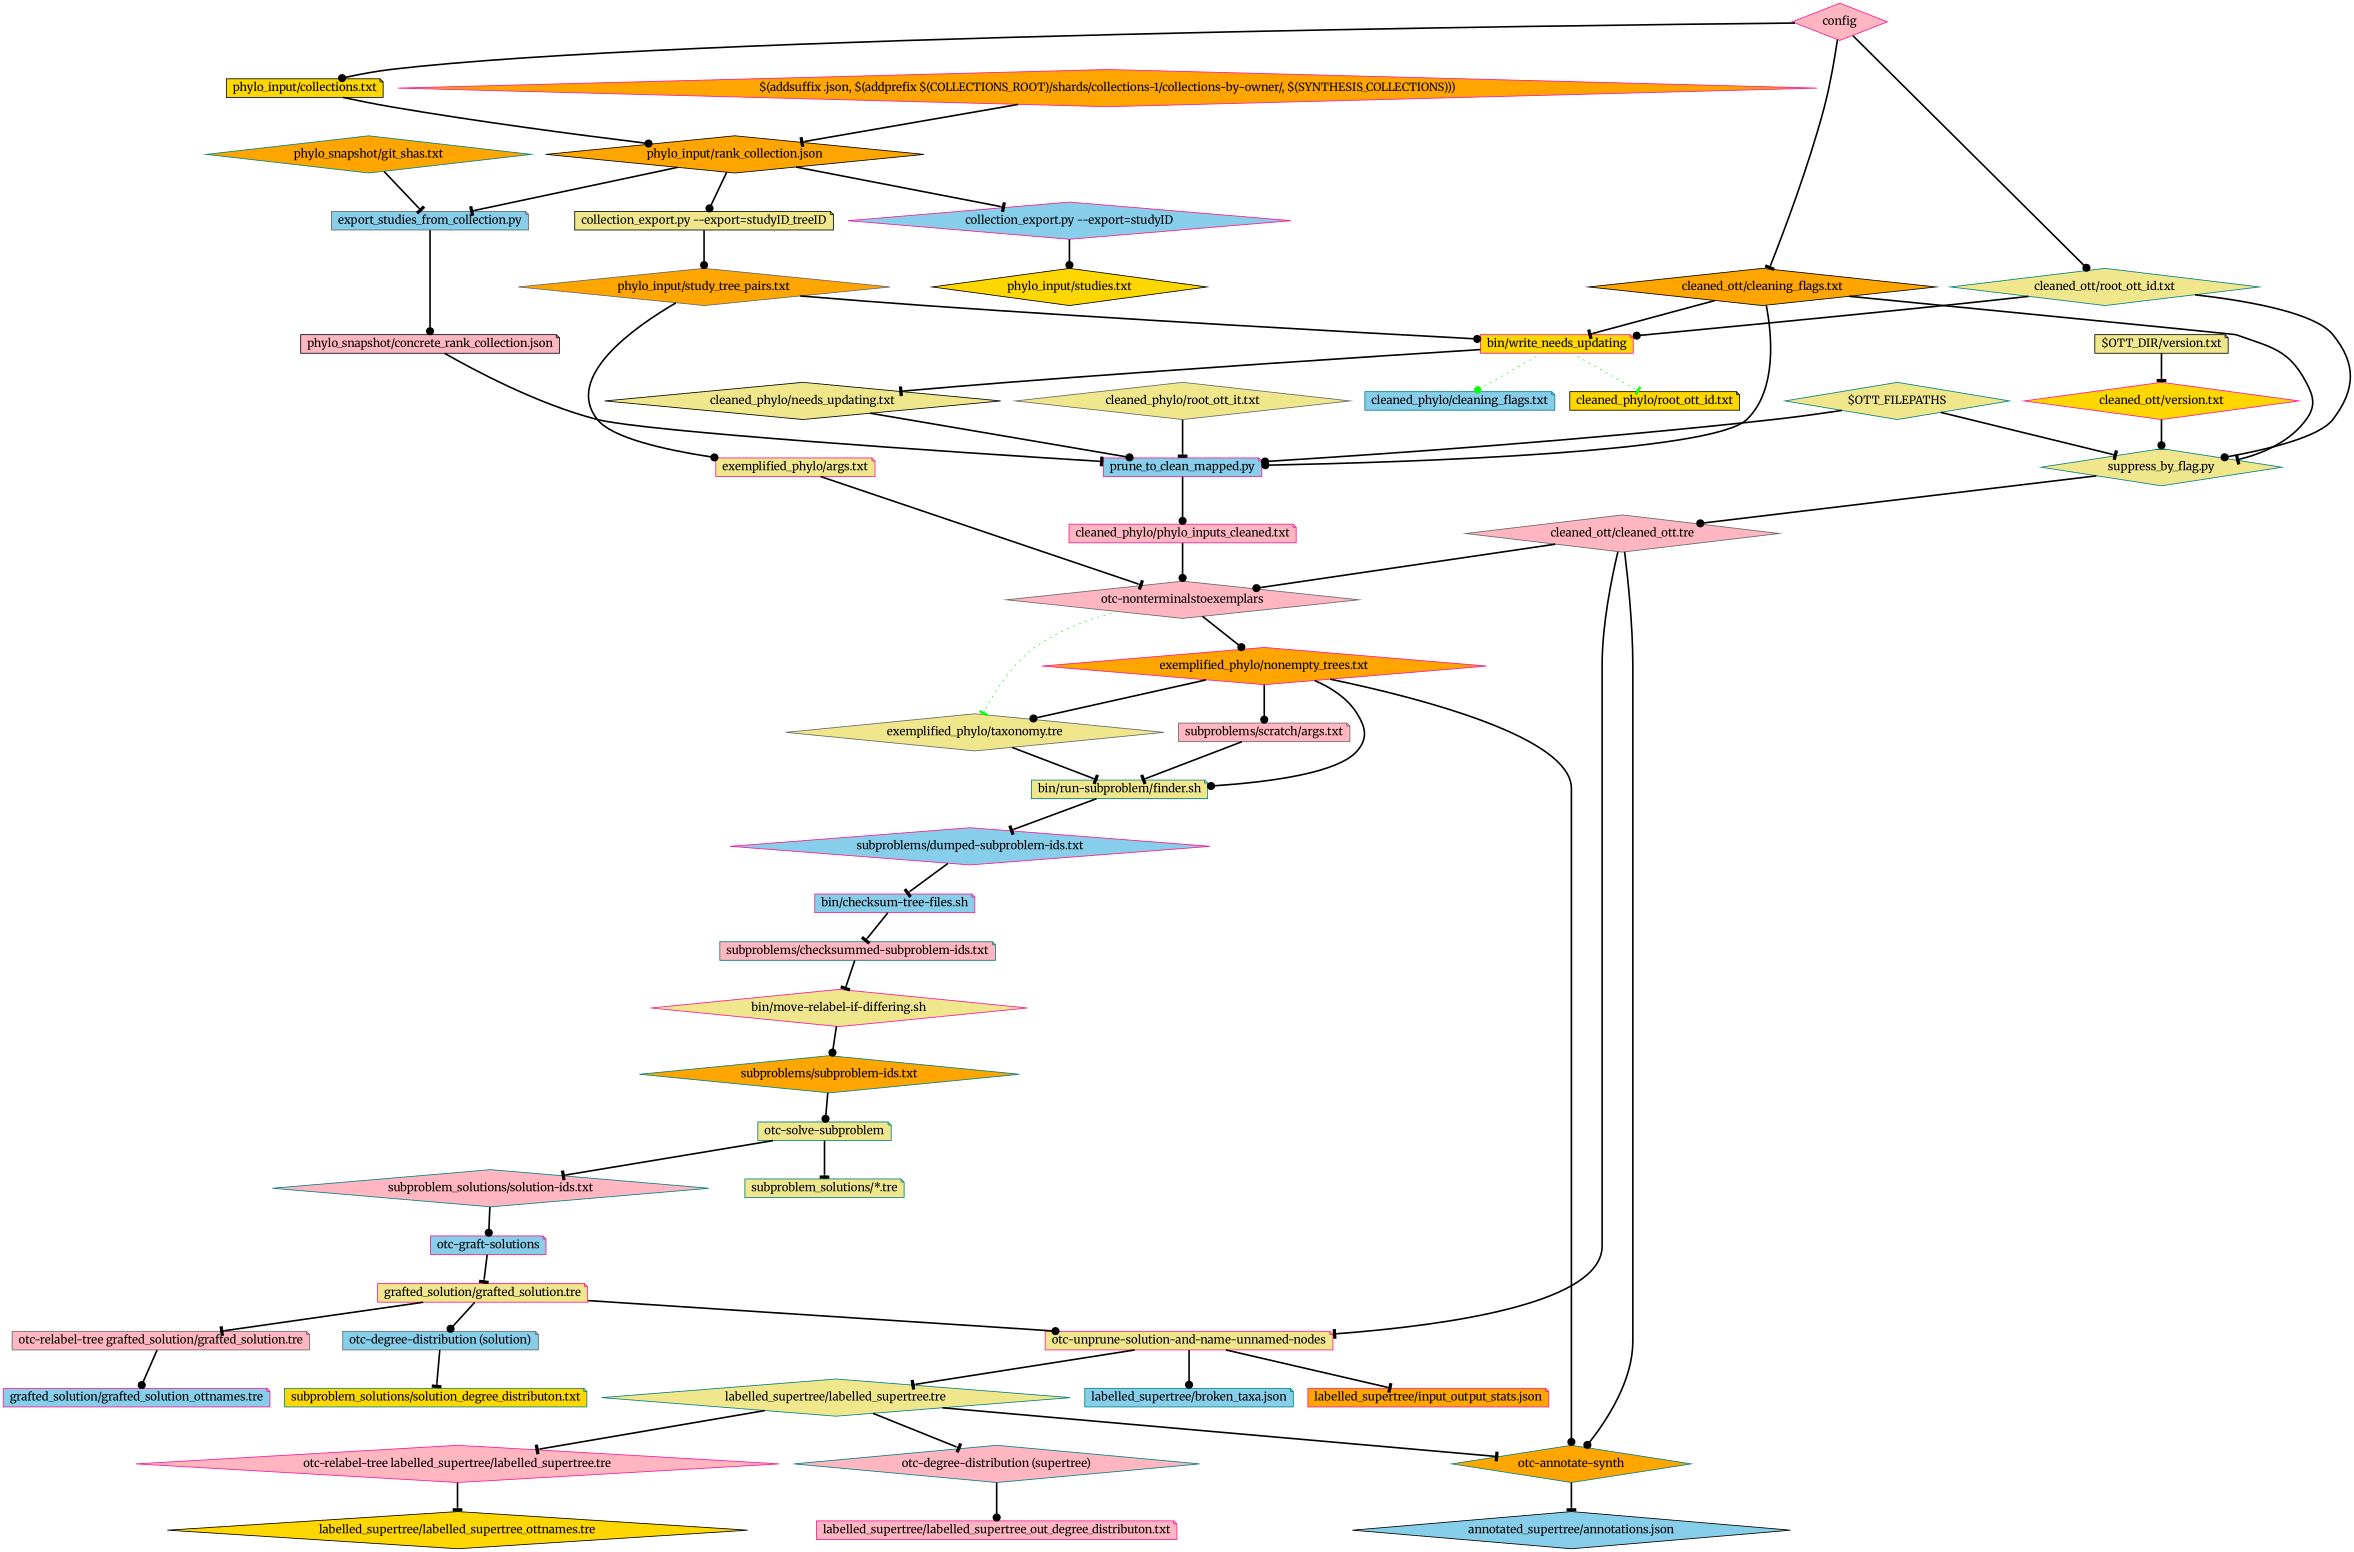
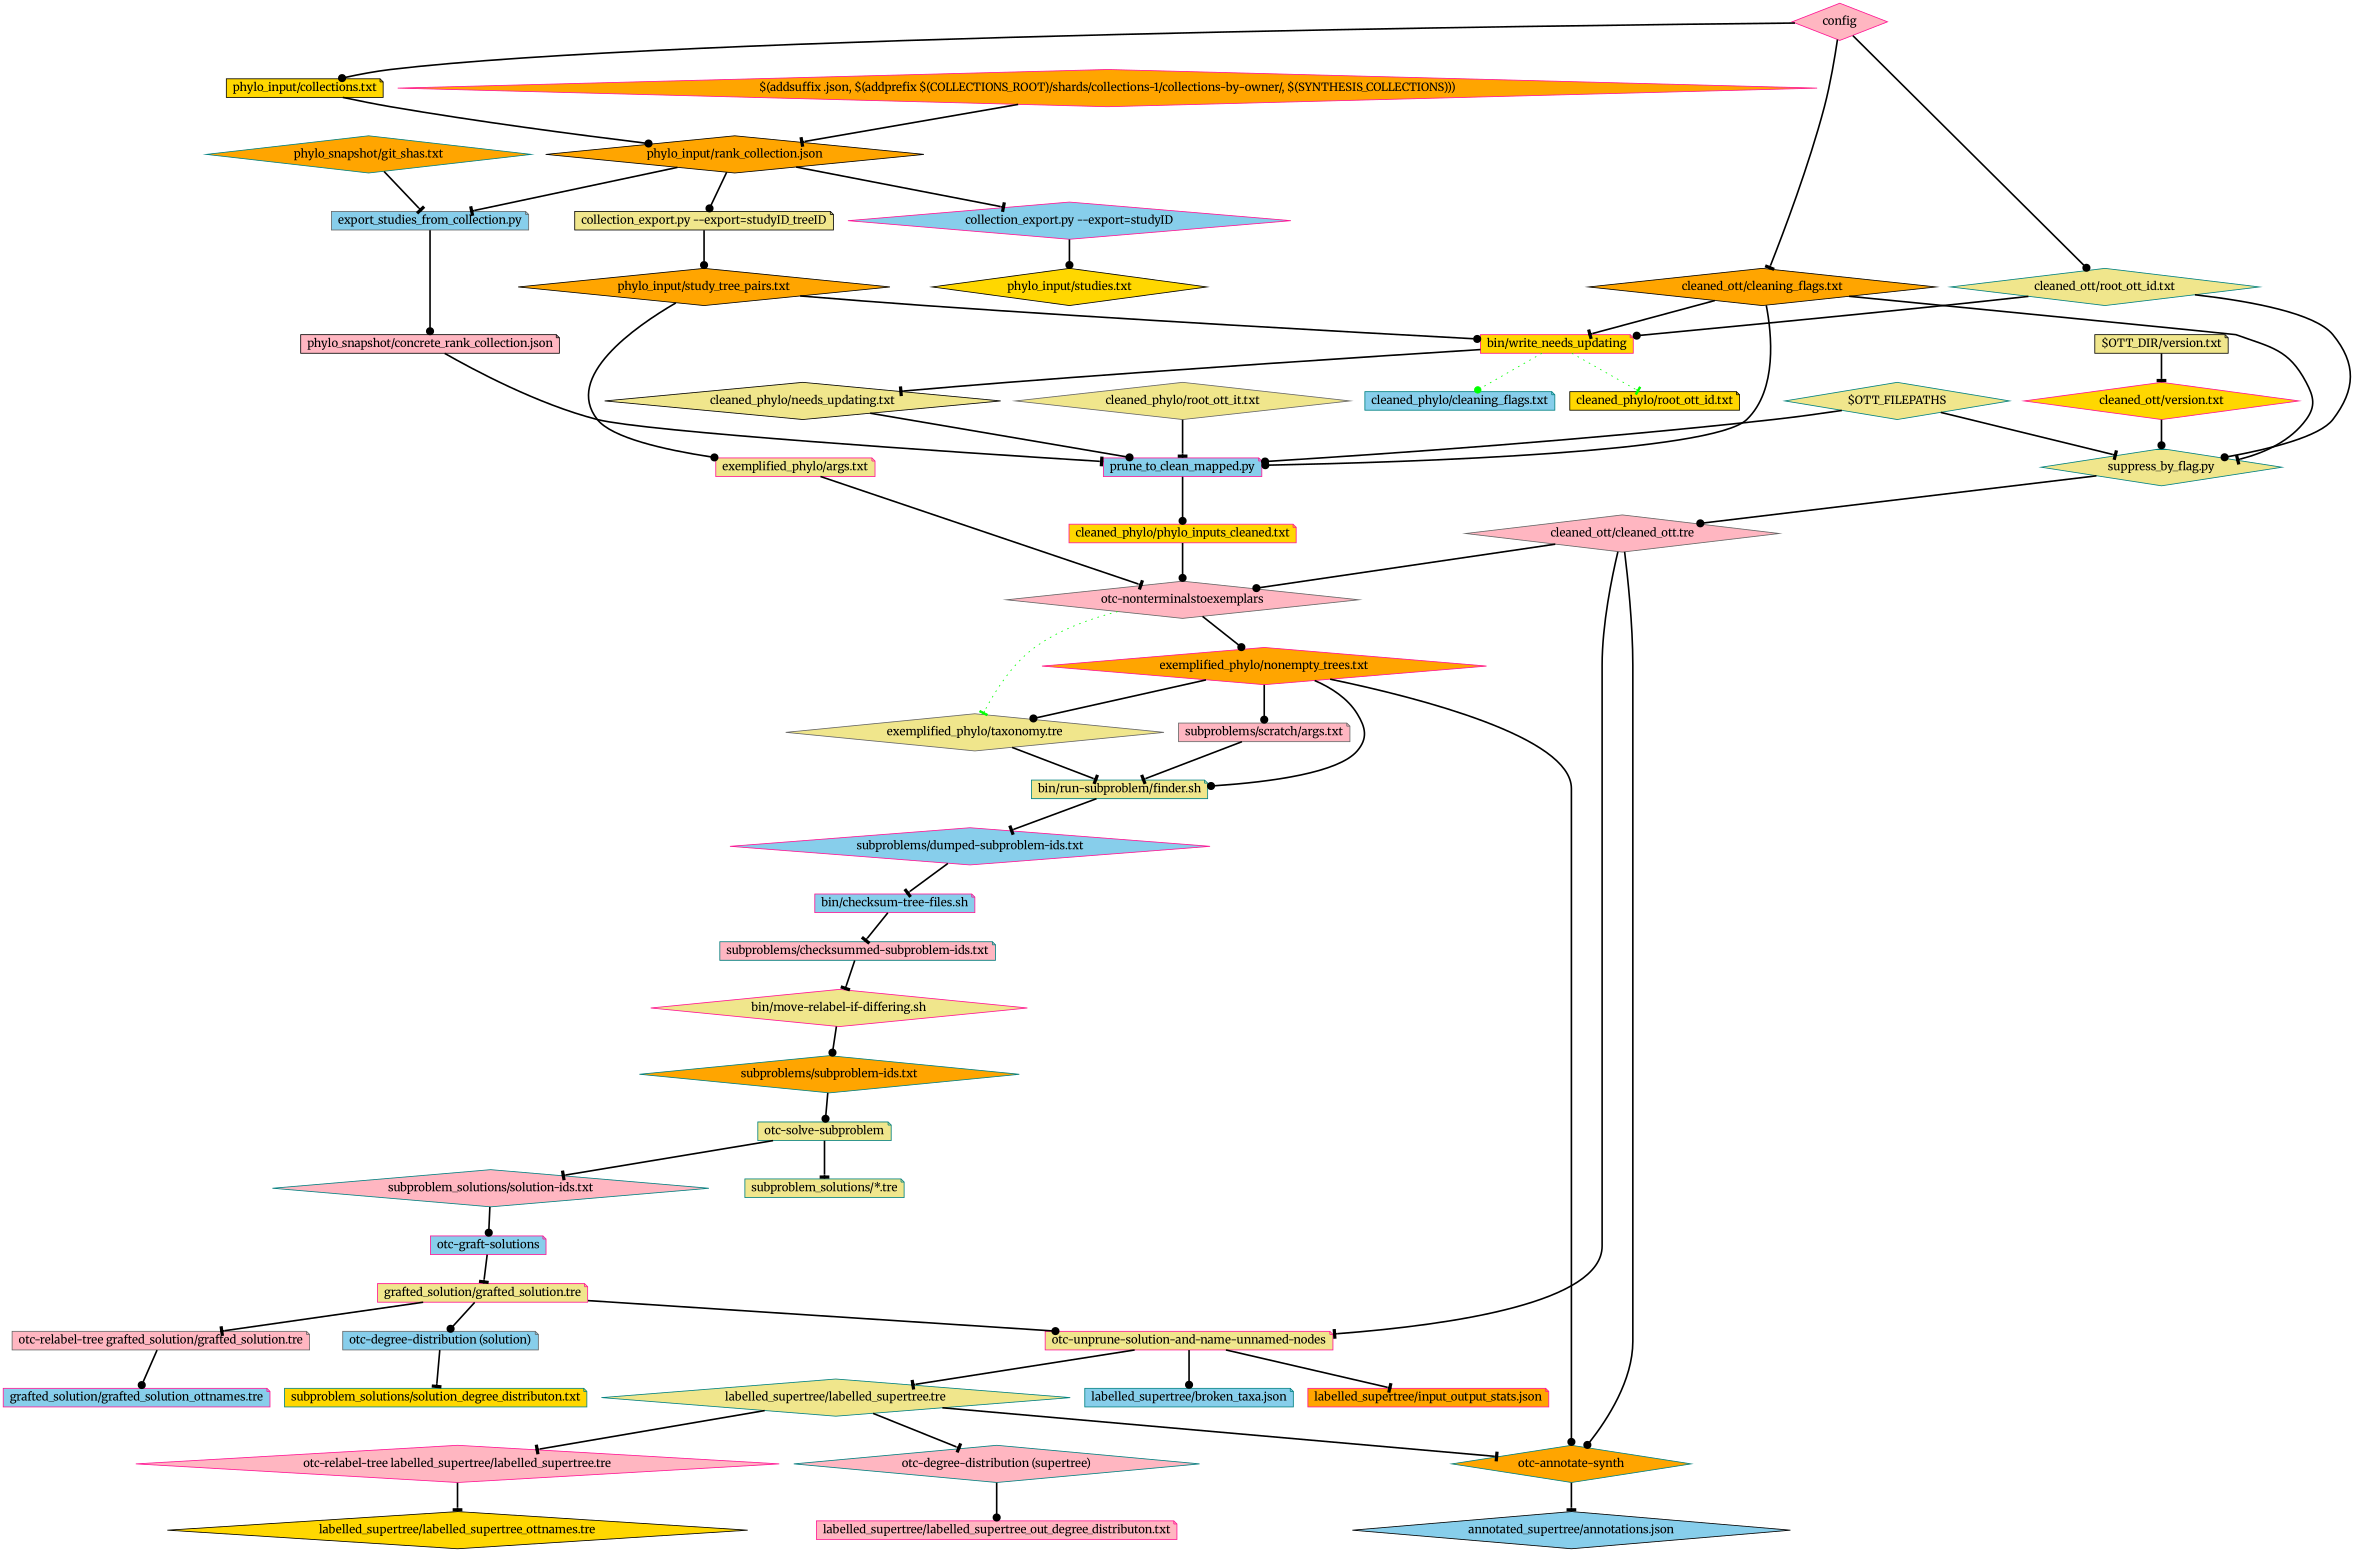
(704, 287) -> (704, 287)
(1183, 534) -> (1183, 534)
